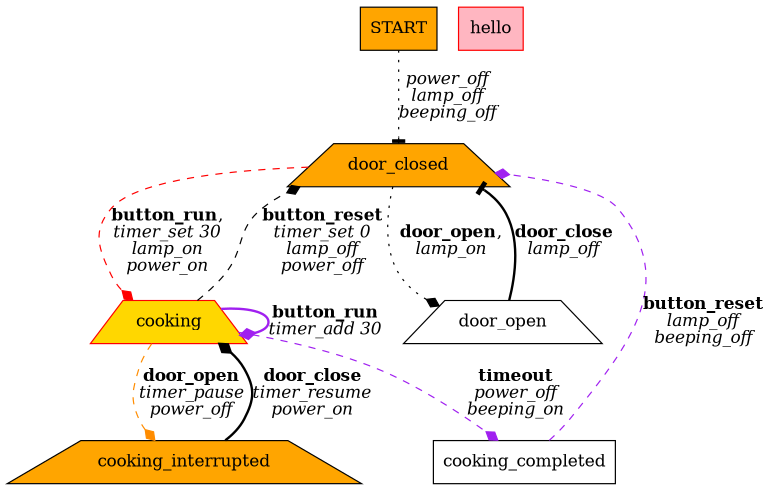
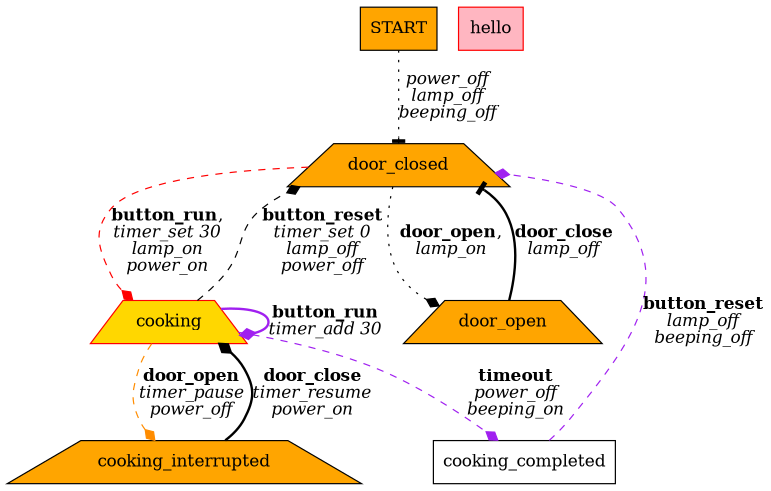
(503, 322) -> (503, 322)
